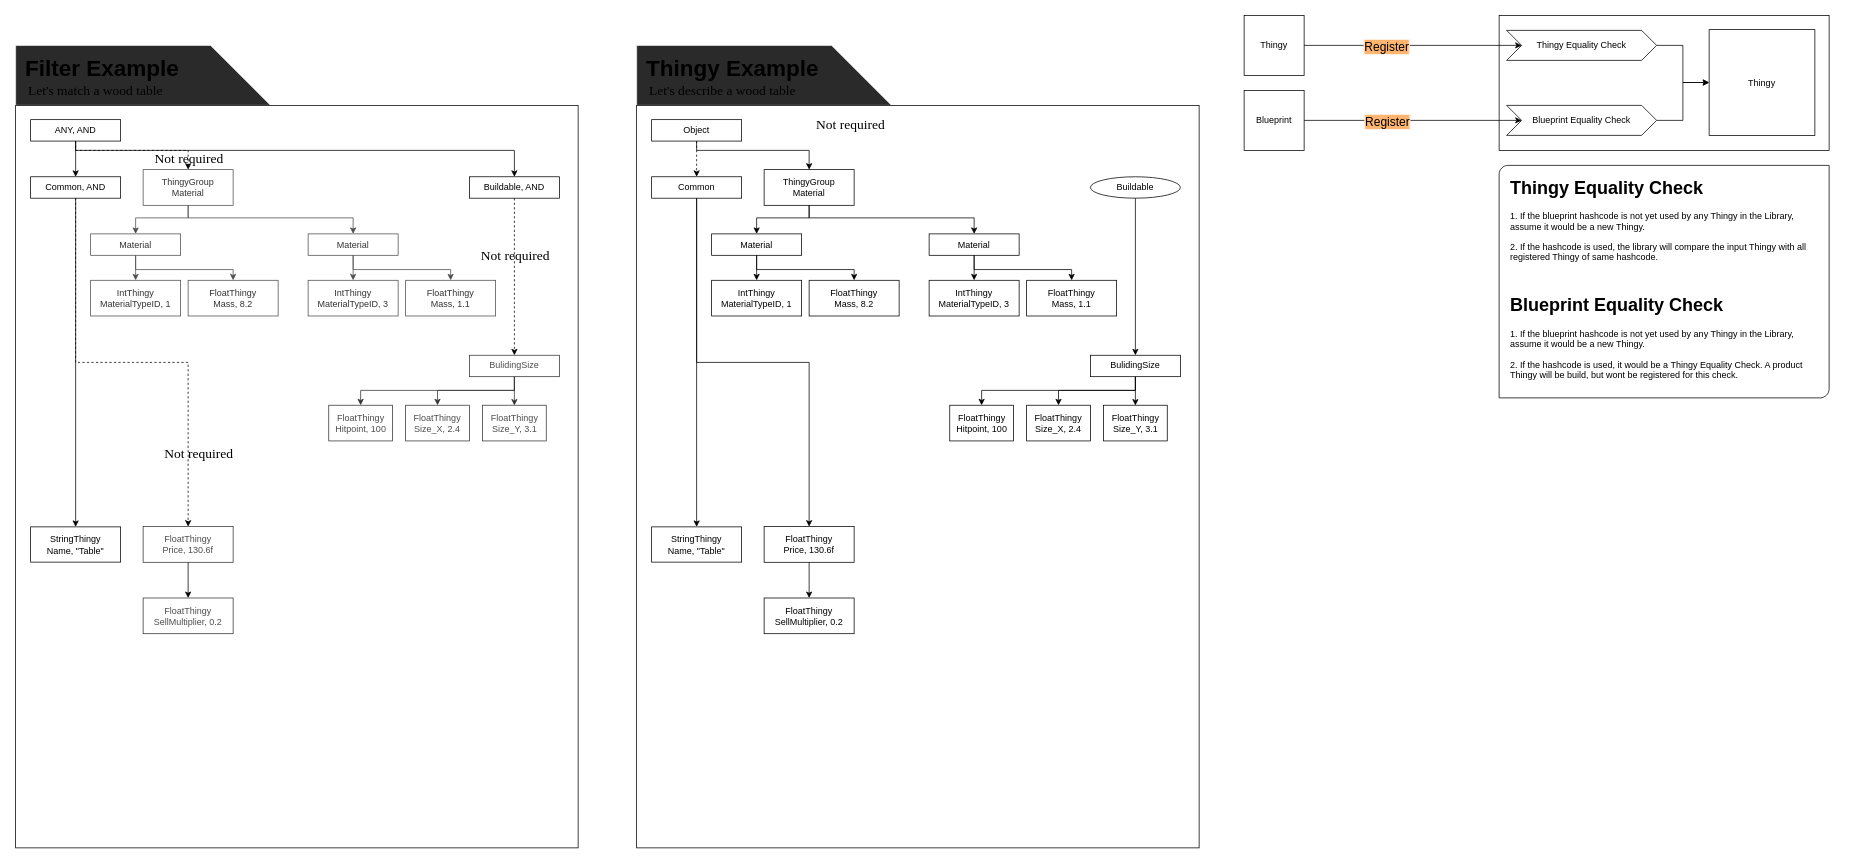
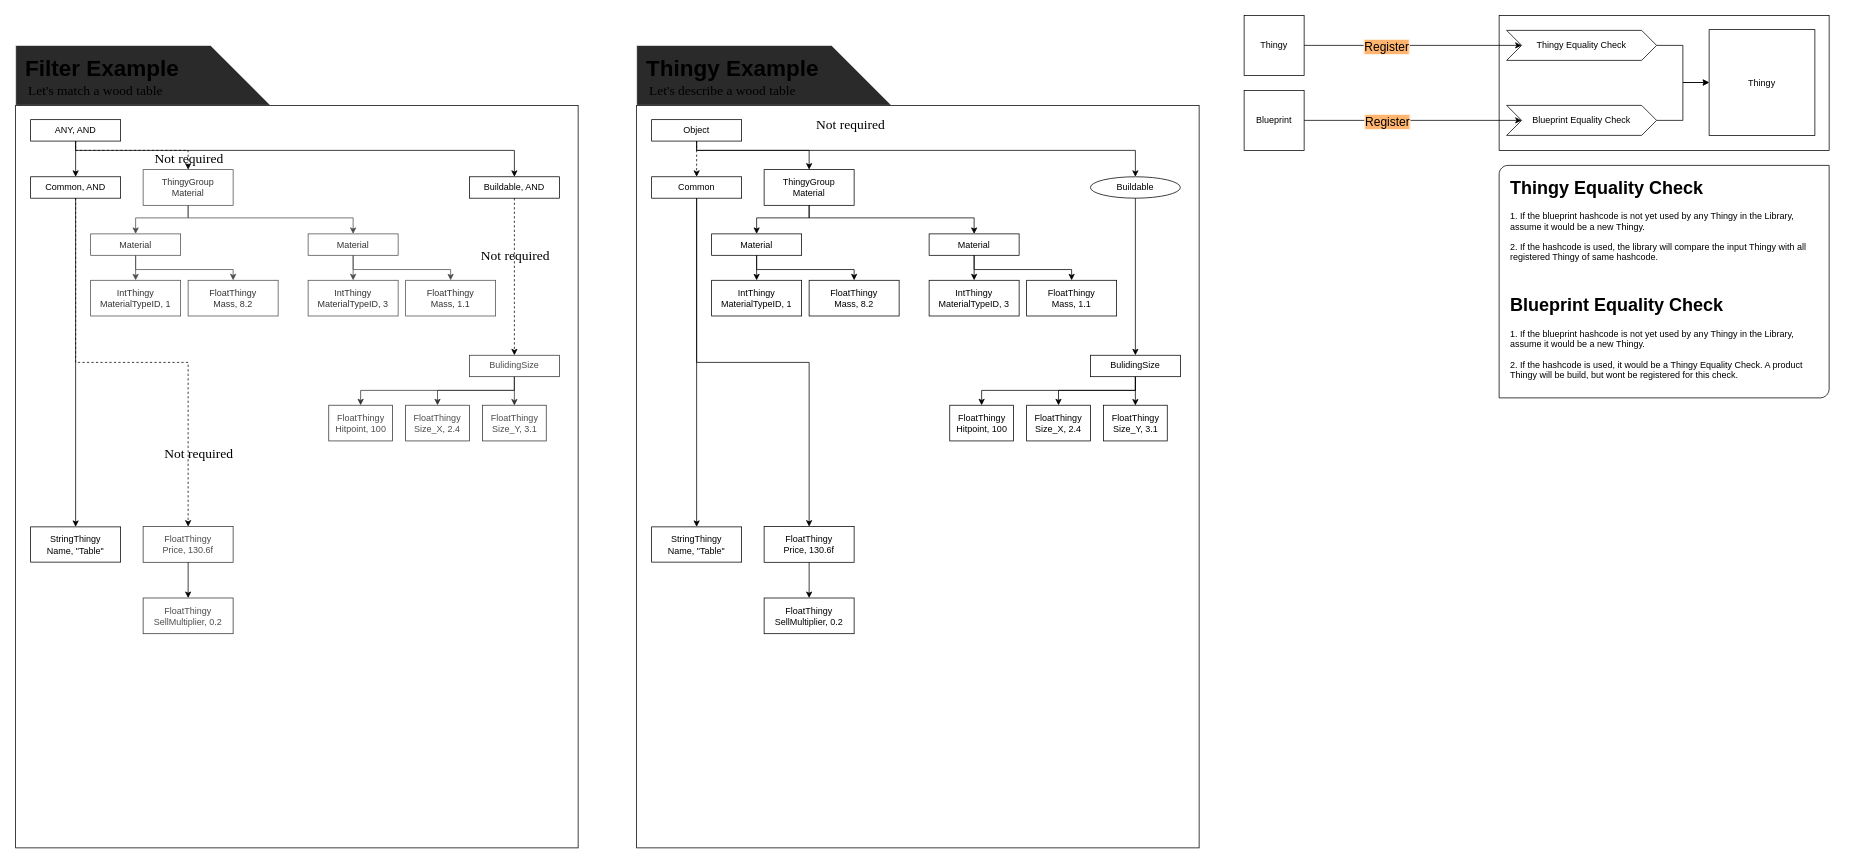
none -> (983, 150)
